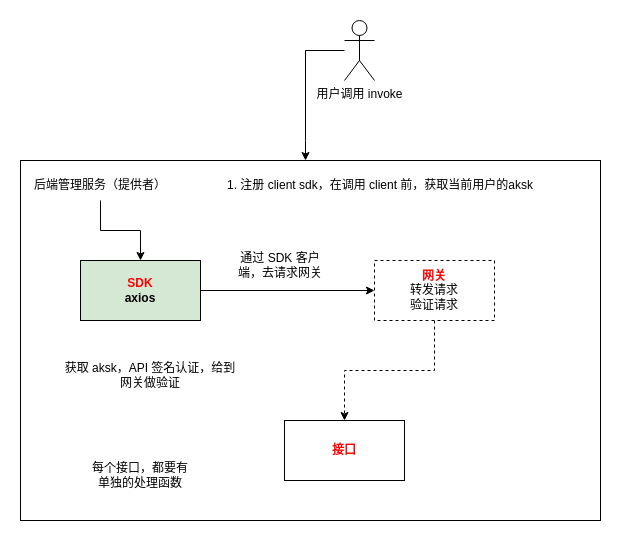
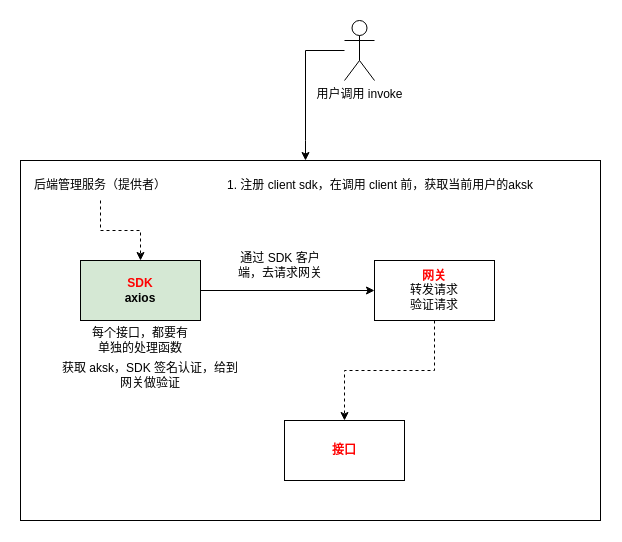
(117, 231) -> (117, 231)
(435, 291) -> (435, 291)
(151, 376) -> (151, 376)
(141, 476) -> (141, 341)
